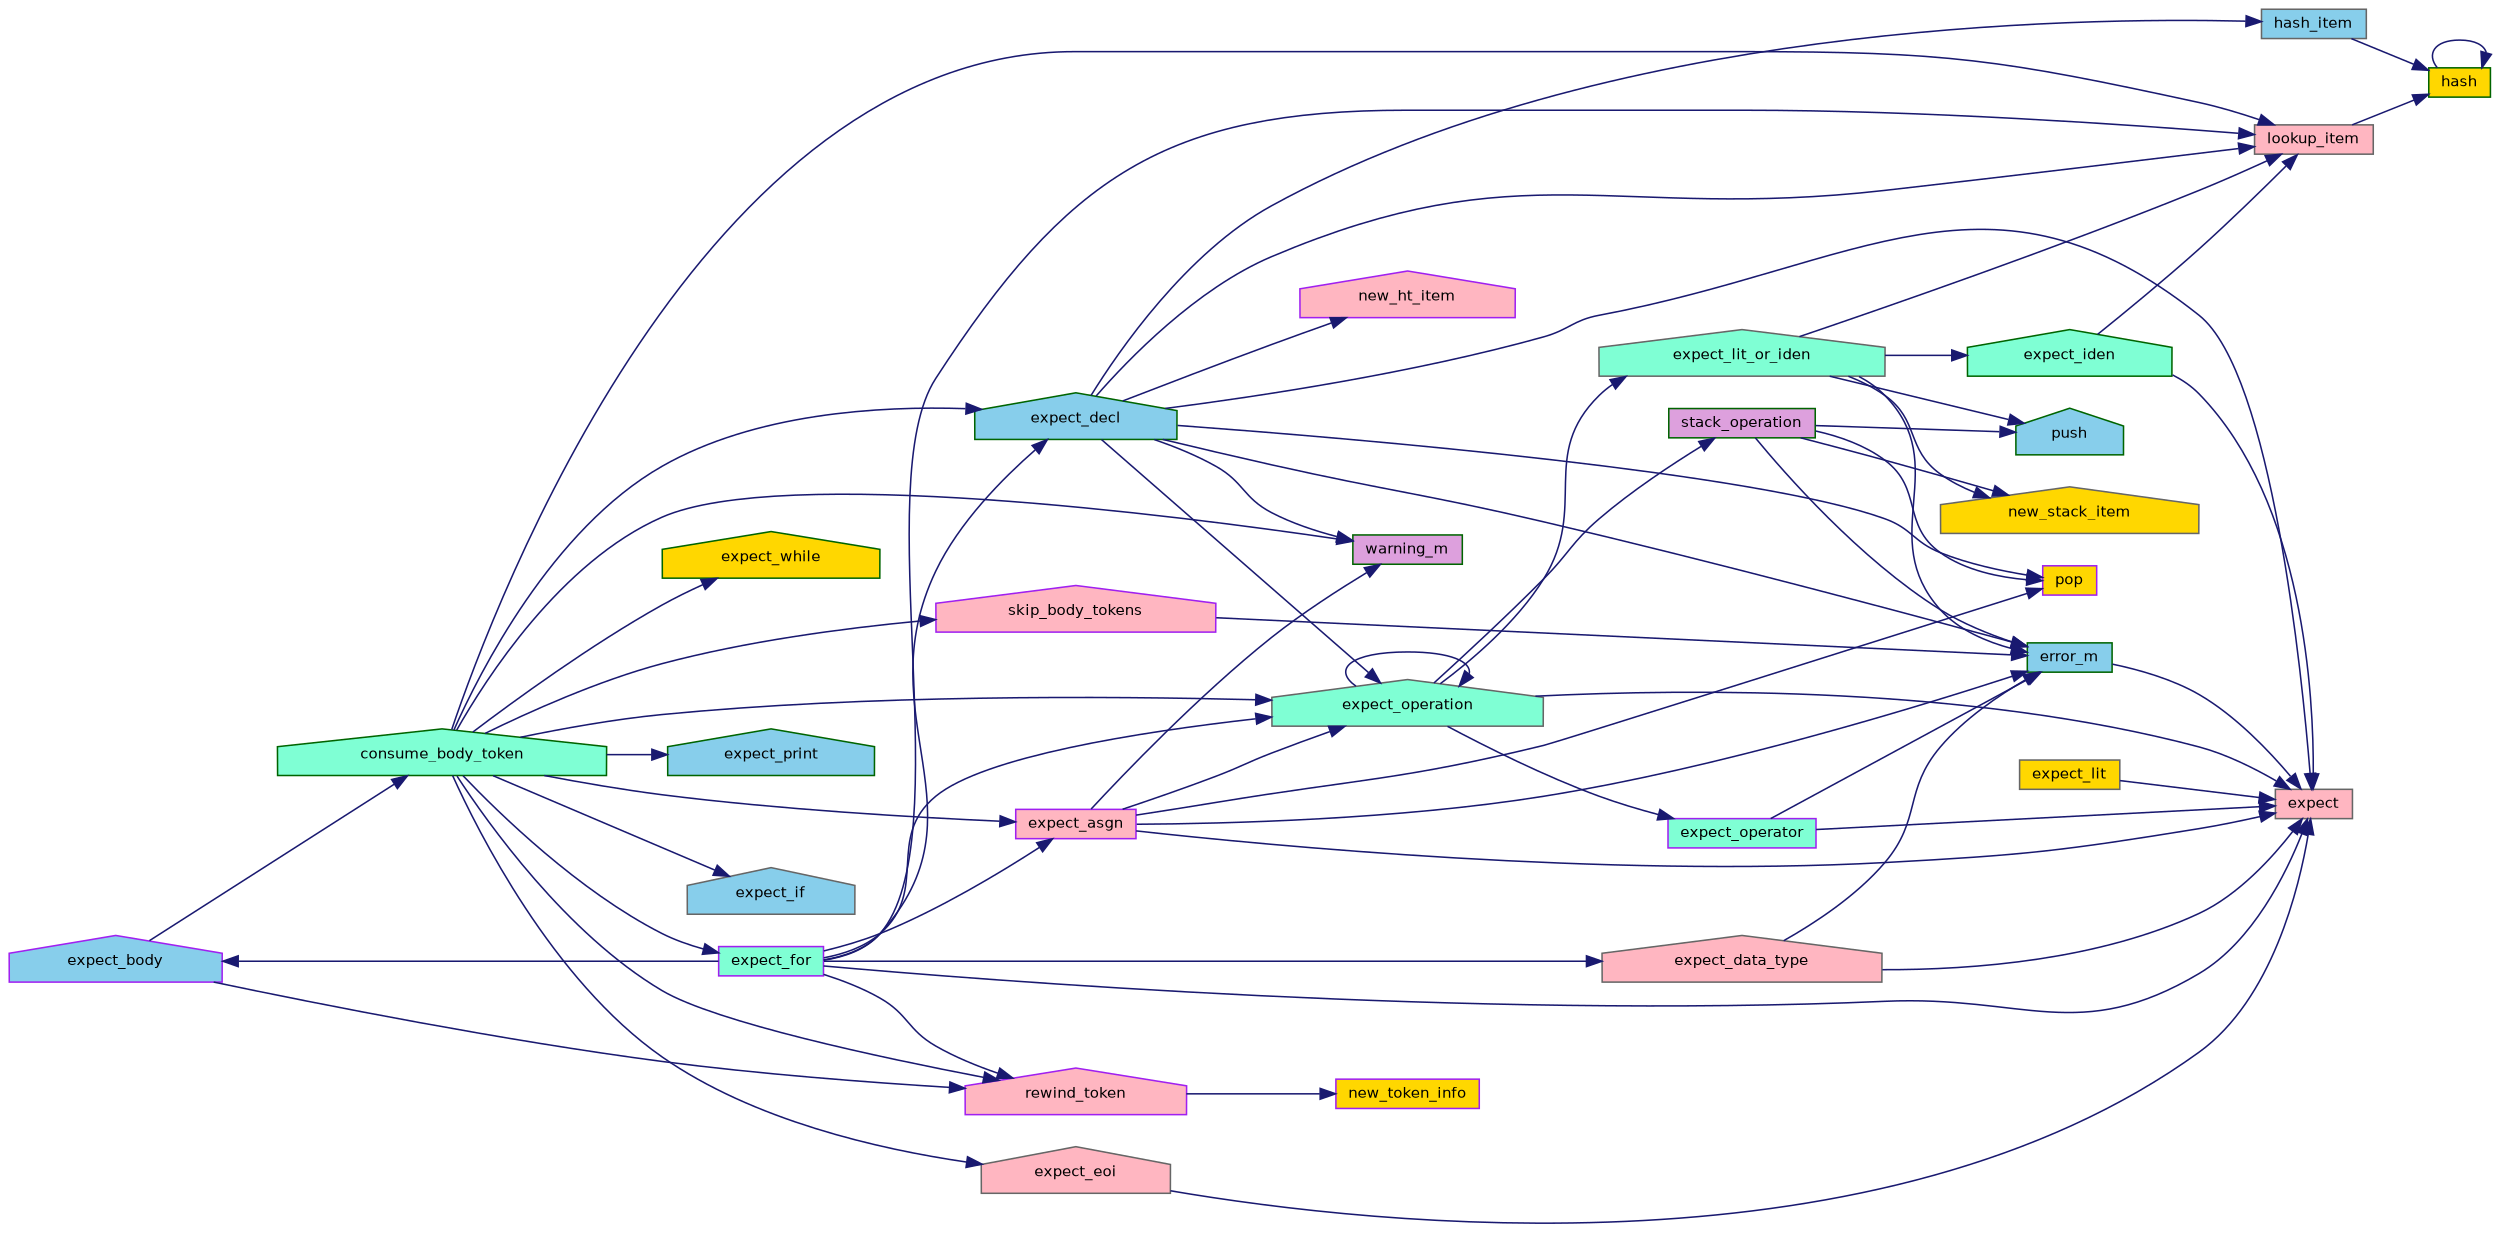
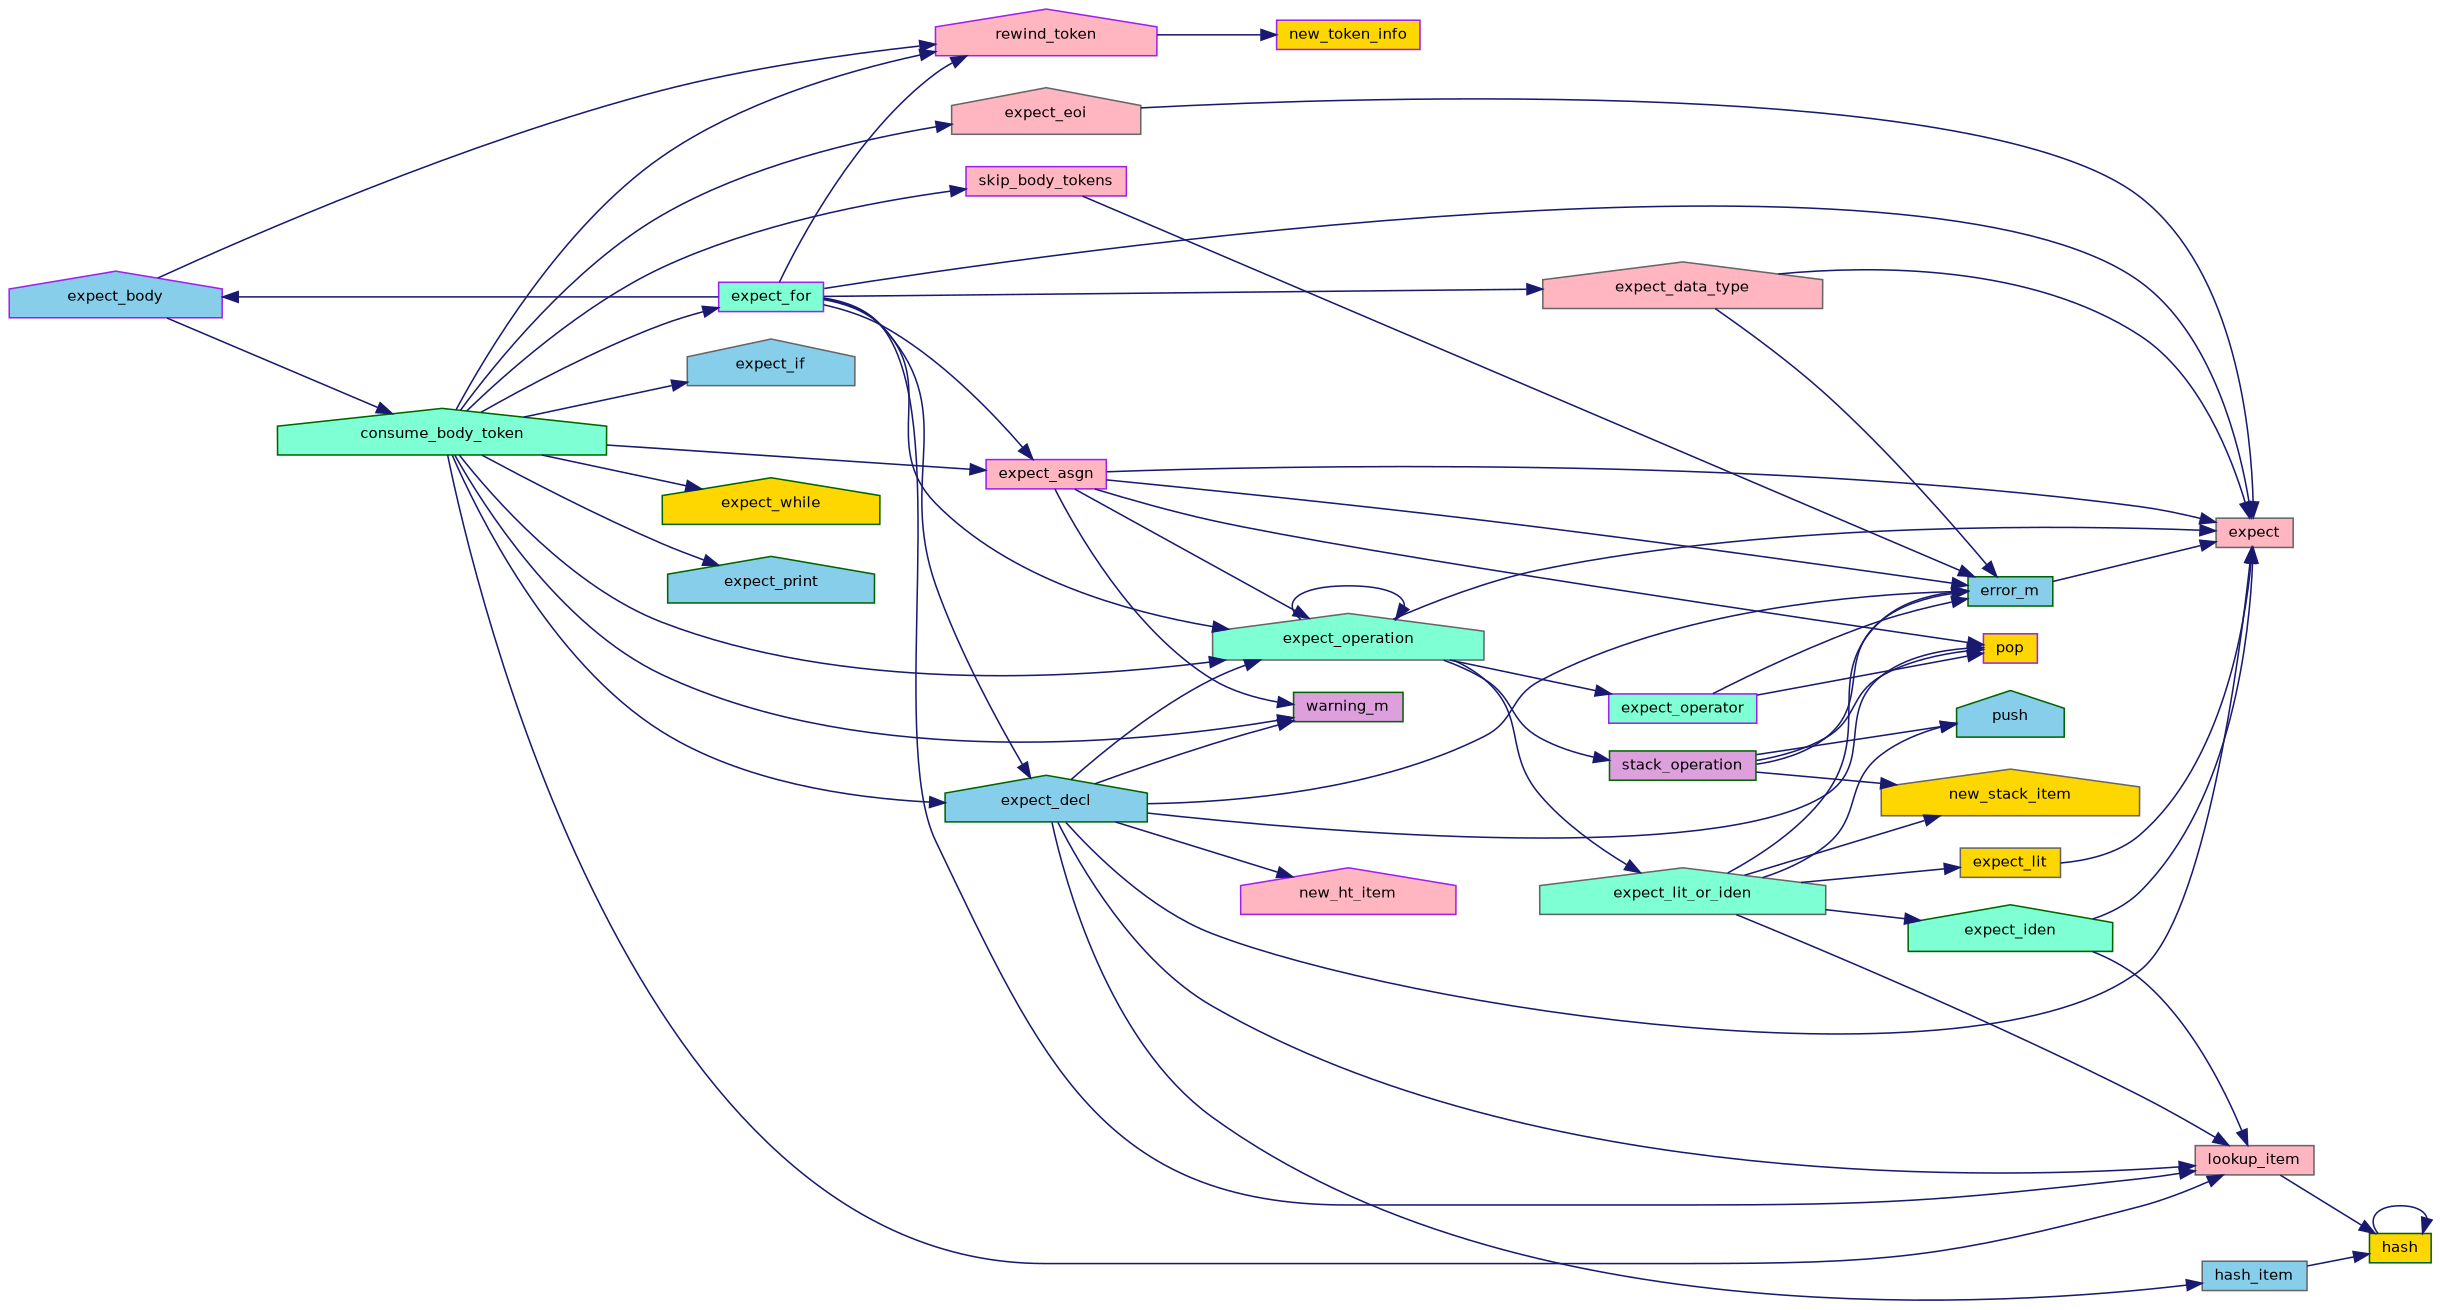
(1076, 611) -> (1046, 181)
(2038, 818) -> (1836, 680)
none -> (1873, 876)
